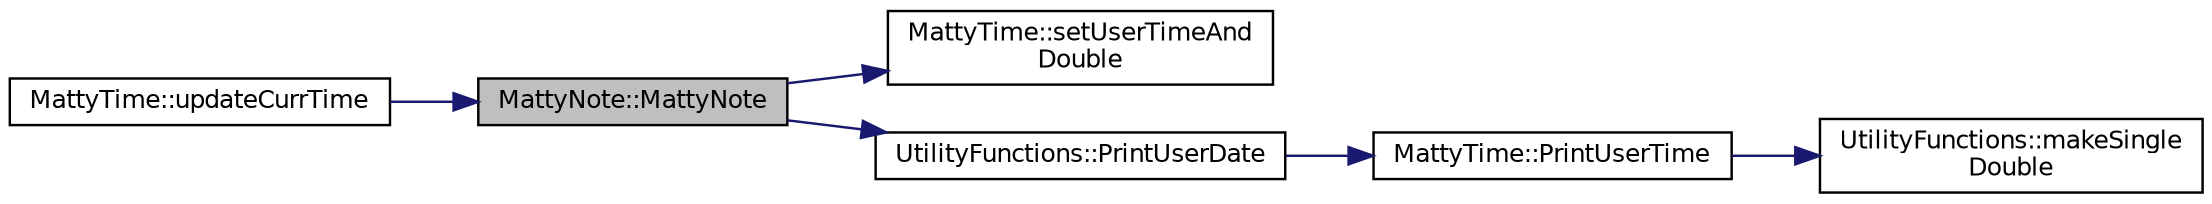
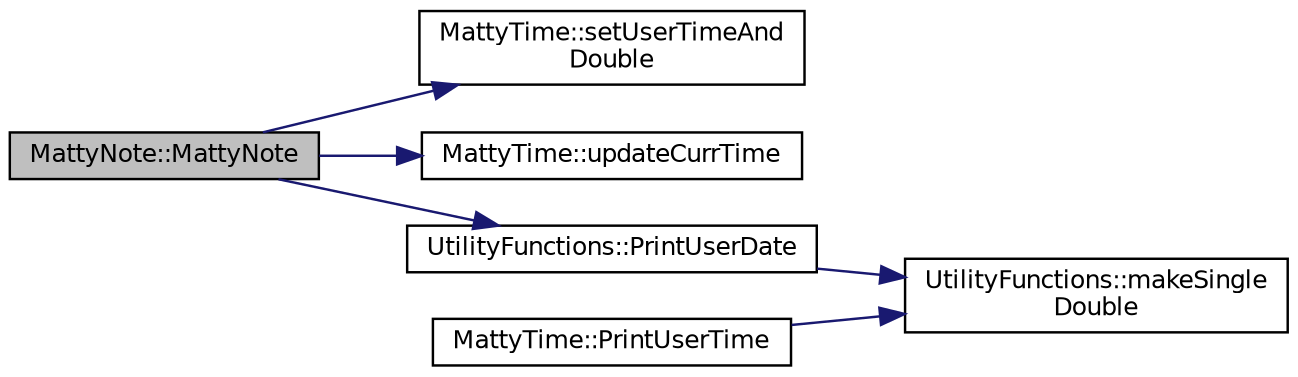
(422, 102) -> (358, 156)
(1317, 156) -> (849, 272)
